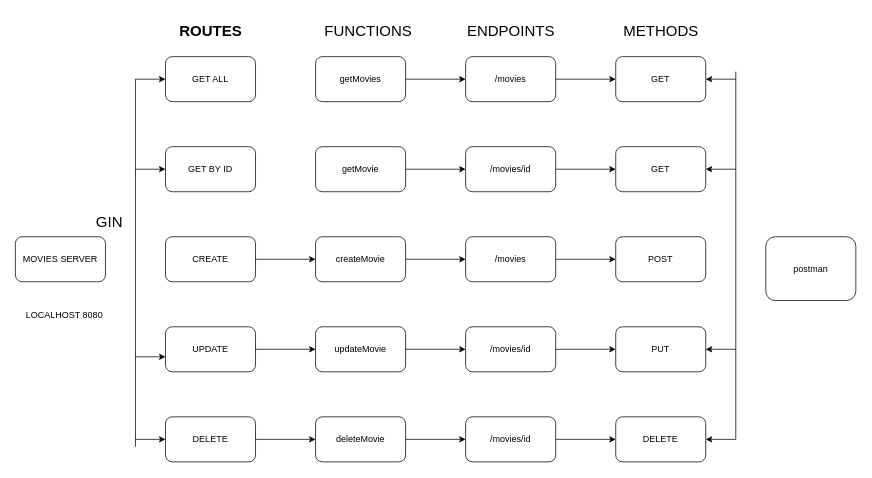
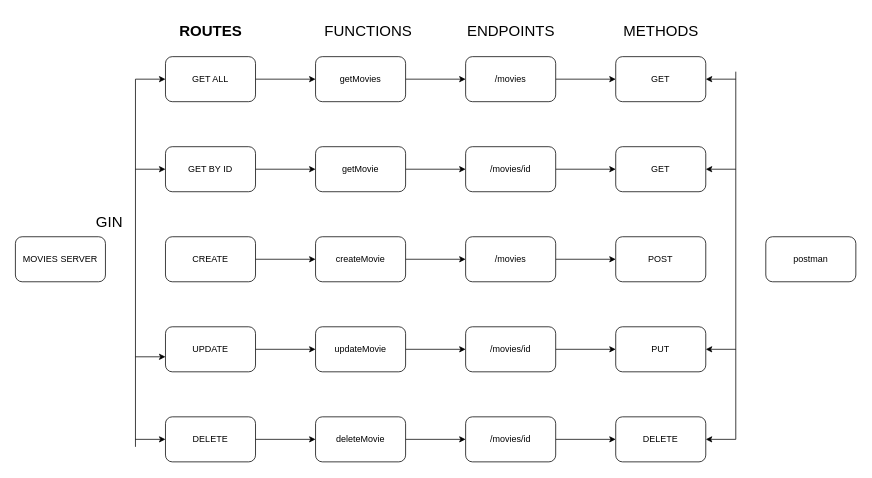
none -> (309, 79)
none -> (282, 169)
(810, 269) -> (810, 259)
(64, 315) -> none
